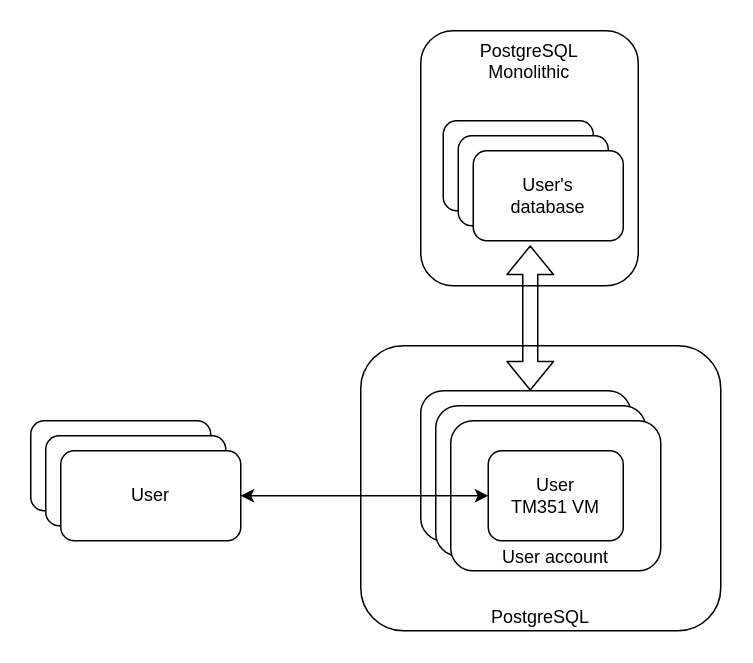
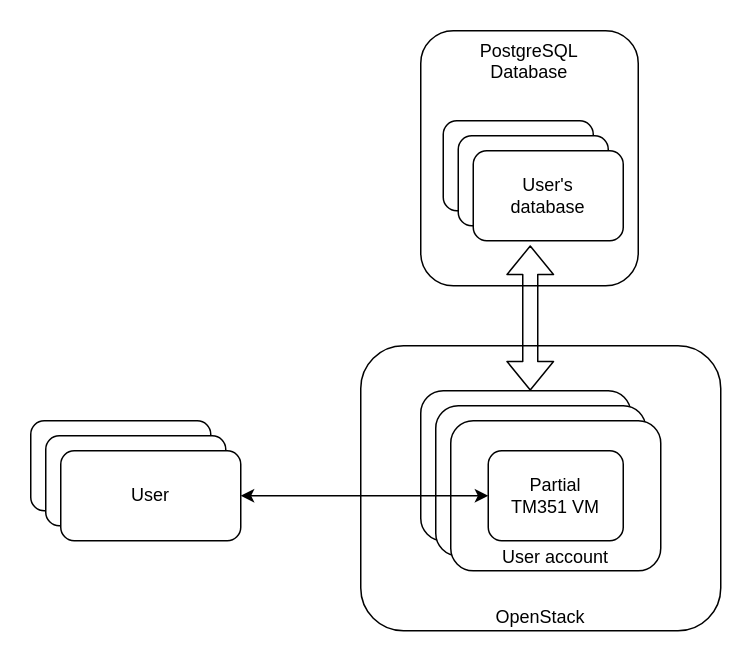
(530, 63) -> (530, 63)
(556, 496) -> (556, 496)
(541, 615) -> (541, 615)
